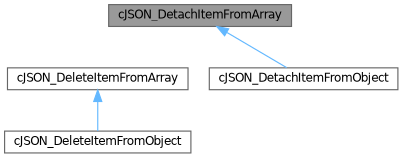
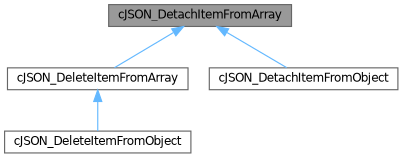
none -> (144, 50)
